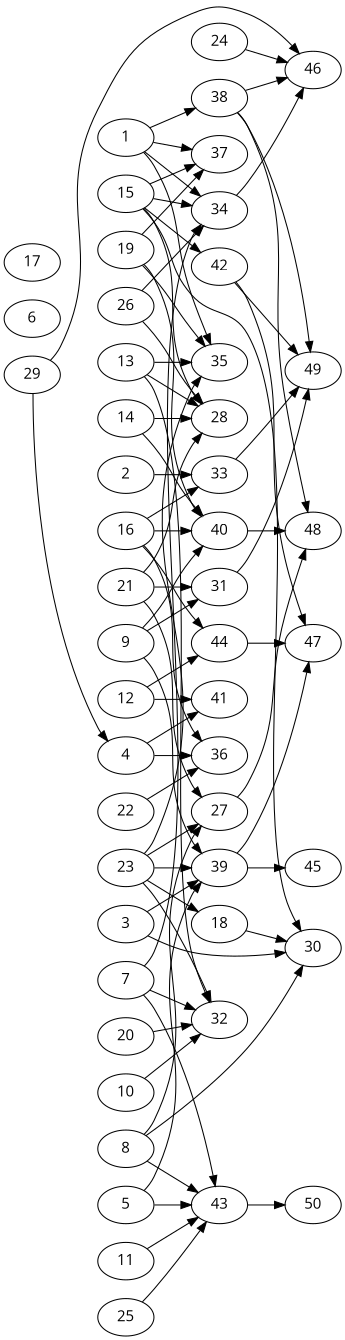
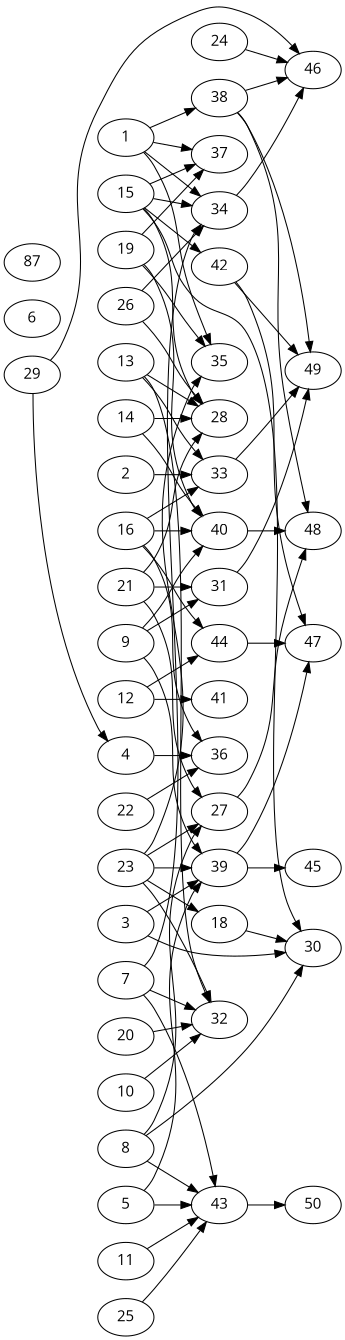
(32, 262) -> (32, 262)
(164, 362) -> (170, 414)
(165, 732) -> none
